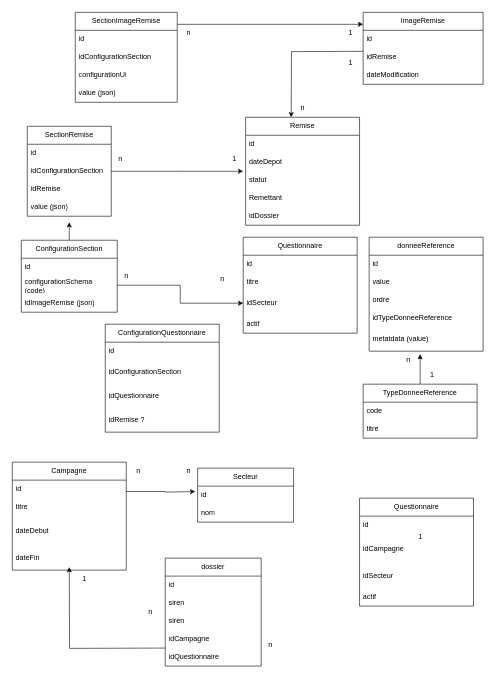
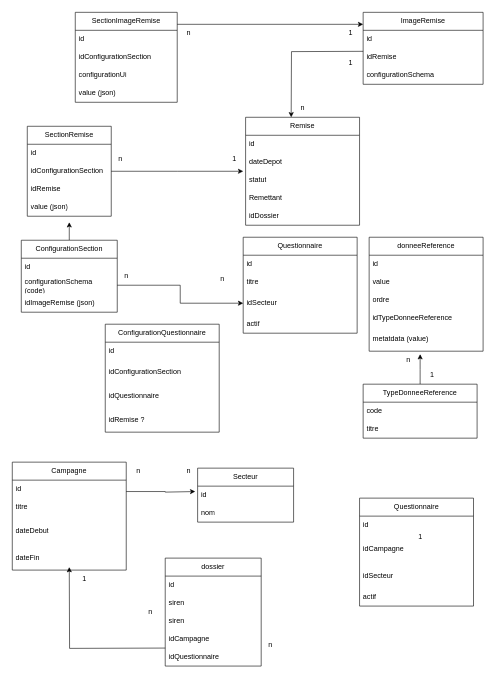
(396, 75) -> (403, 75)
